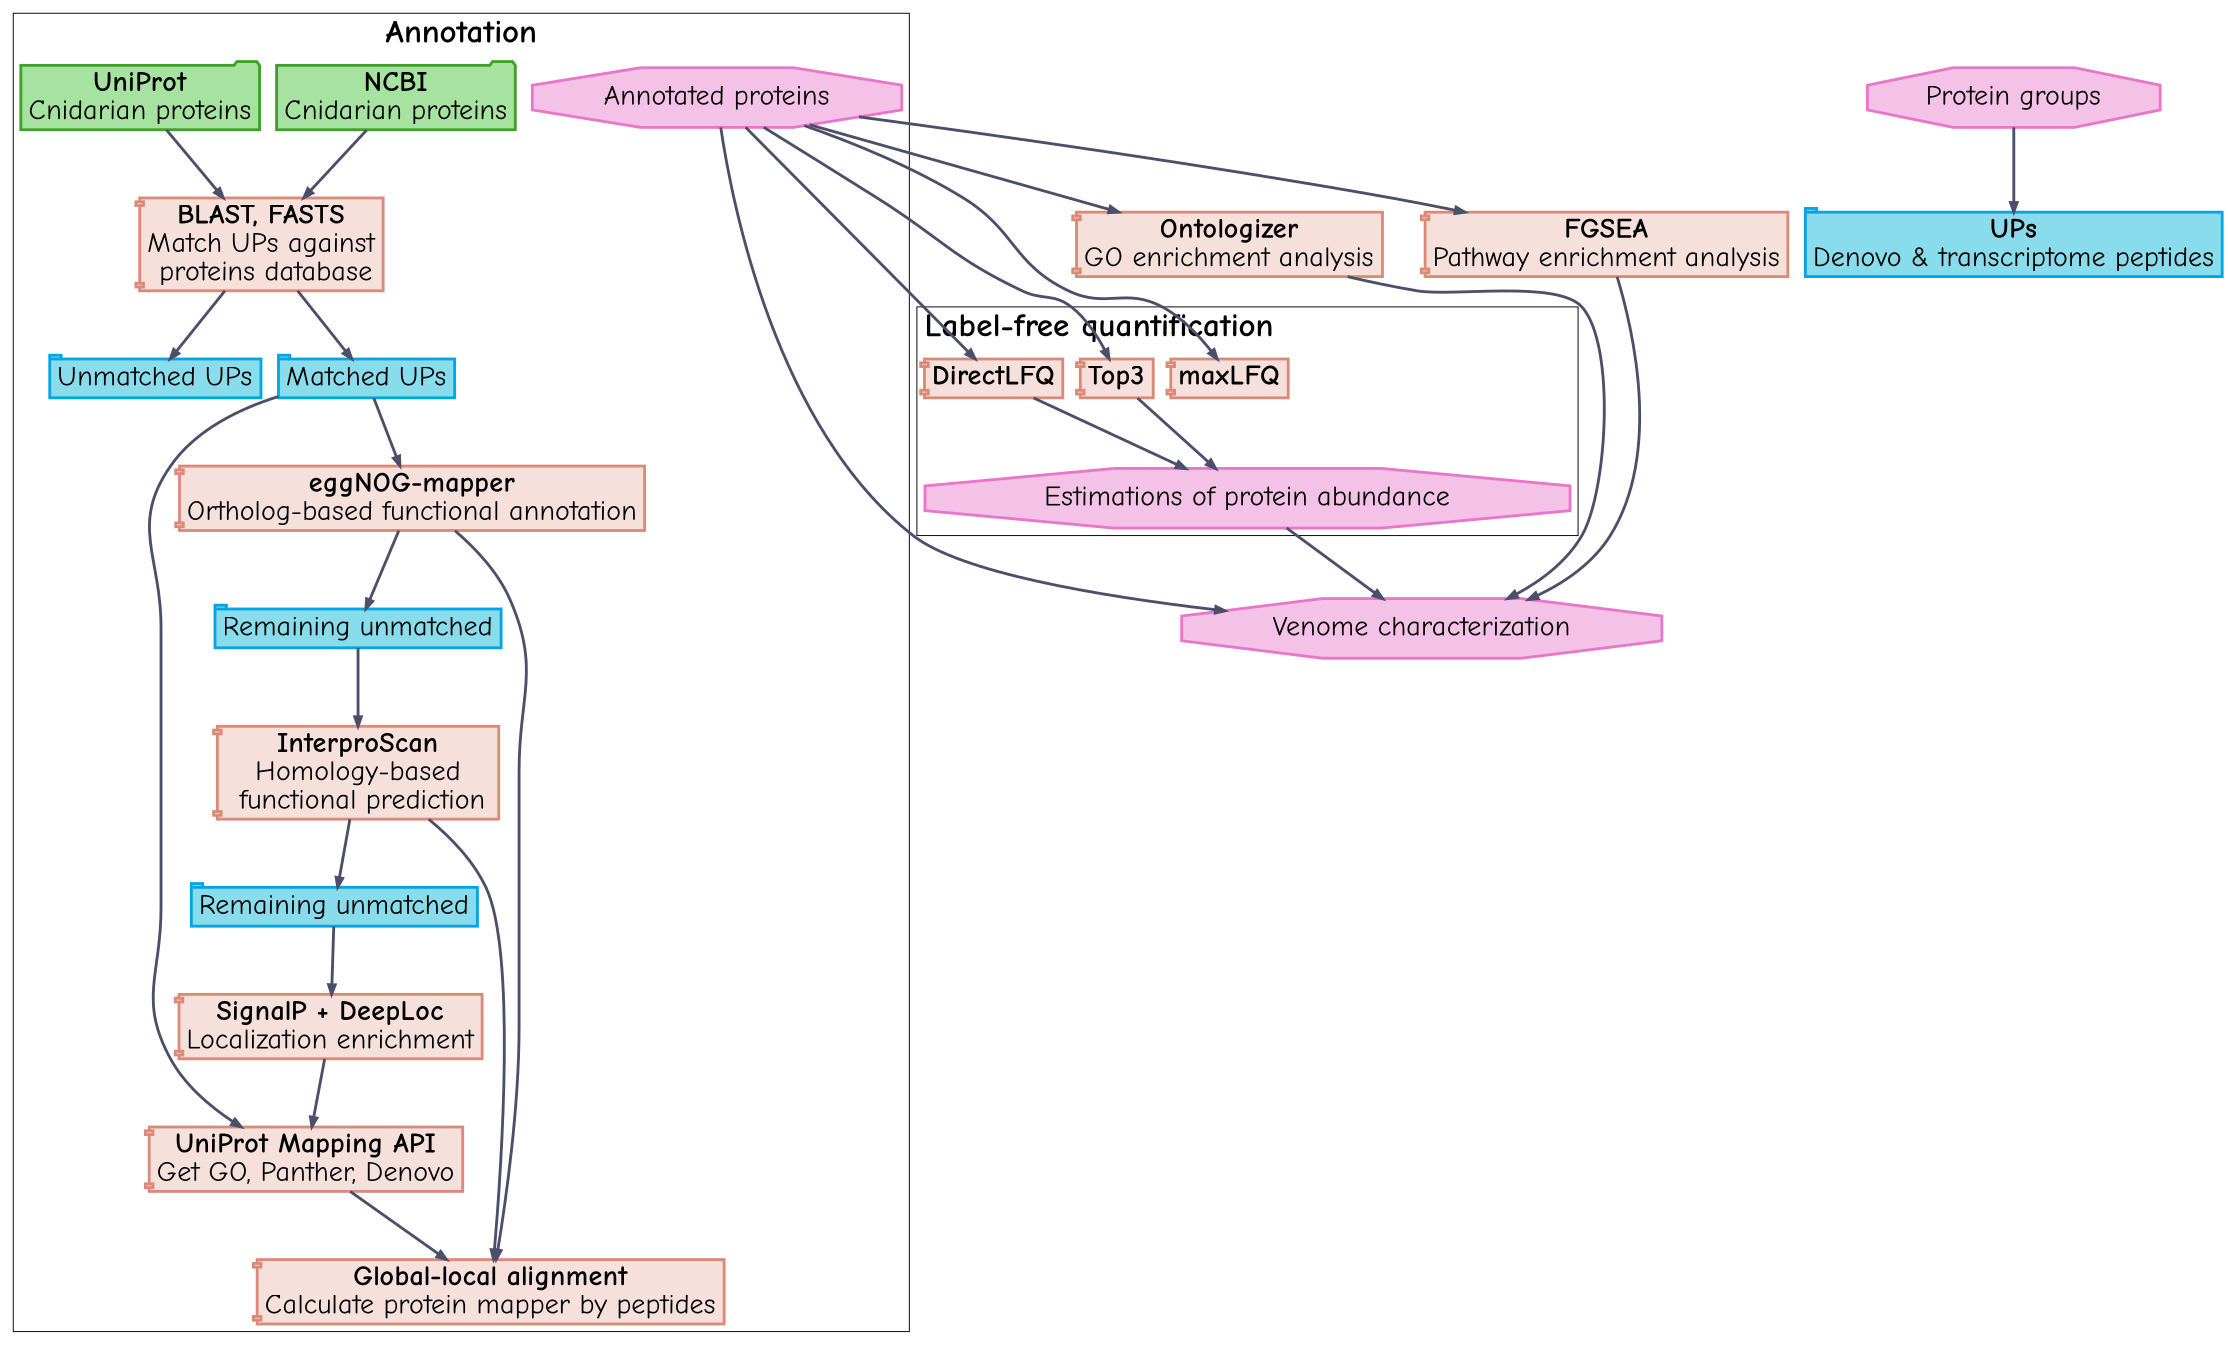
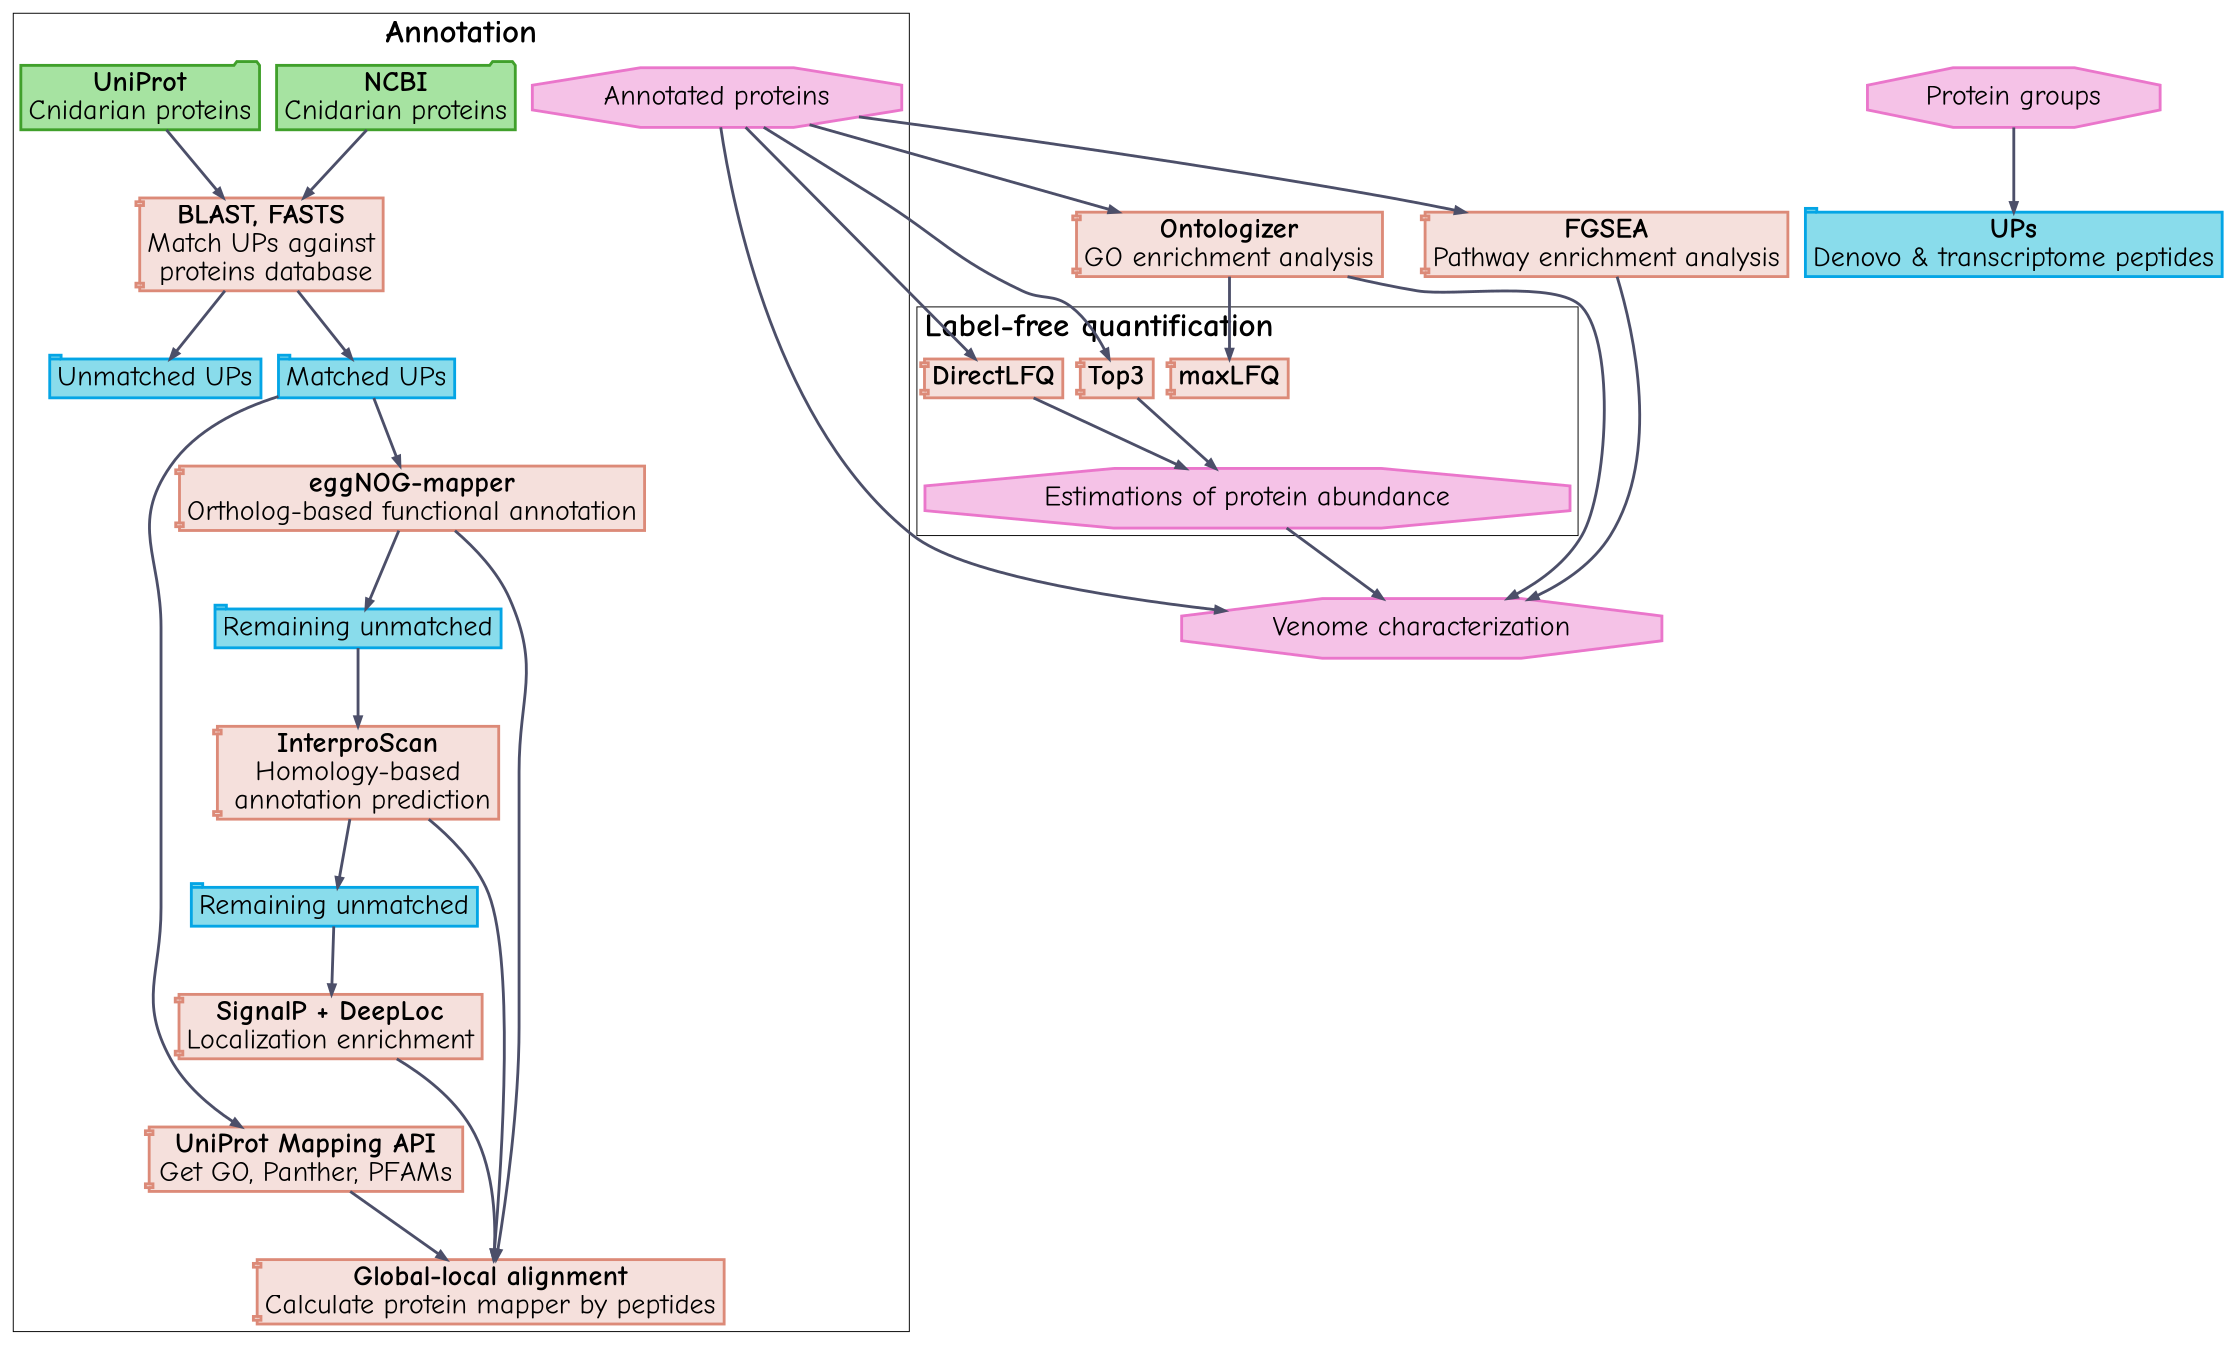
(1011, 242) -> (1229, 313)
(358, 800) -> (358, 800)
(319, 1088) -> (476, 1138)
(306, 1172) -> (306, 1172)
